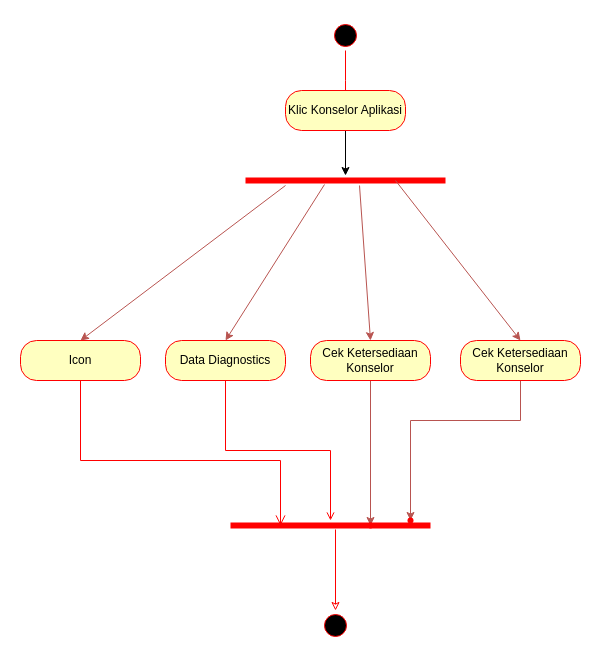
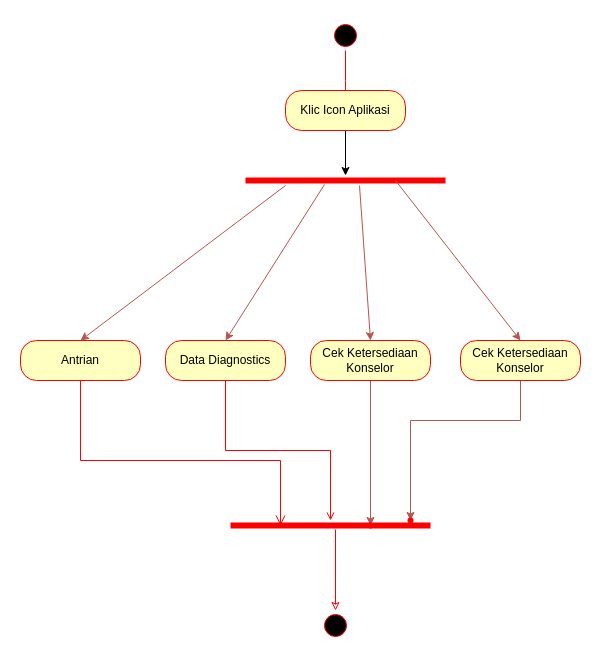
(346, 111) -> (346, 111)
(81, 361) -> (81, 361)
